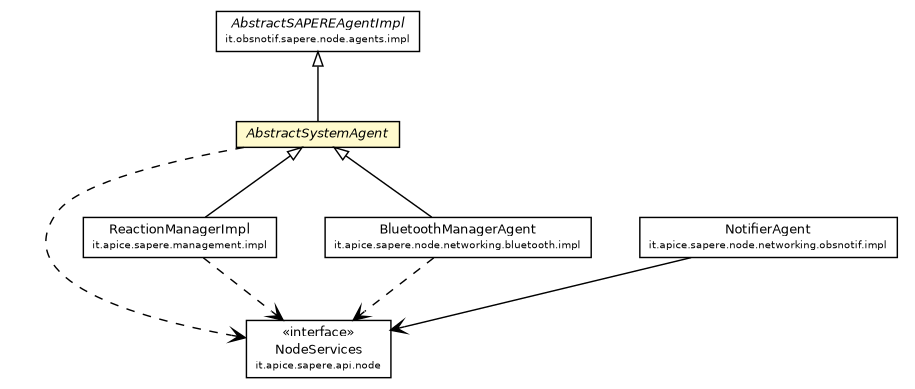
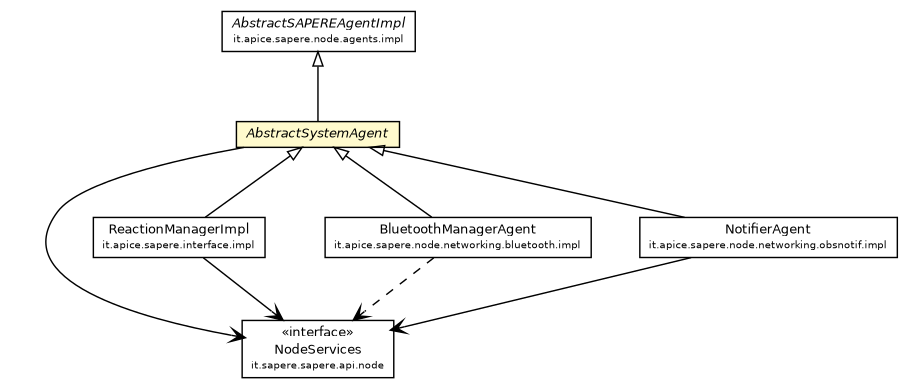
(318, 39) -> (319, 39)
none -> (534, 184)
(47, 235) -> (47, 235)
(180, 245) -> (179, 245)
(237, 285) -> (237, 285)
(319, 366) -> (318, 366)
